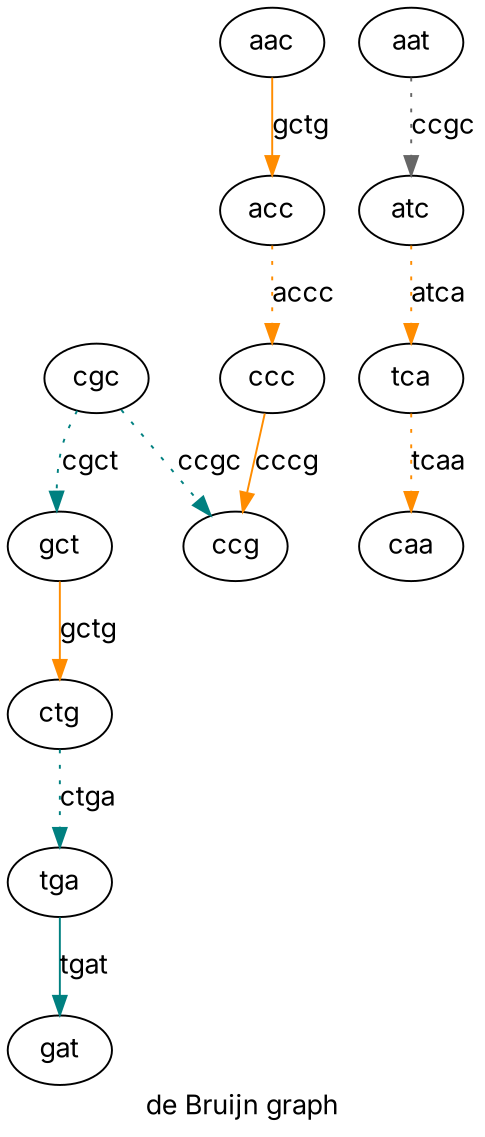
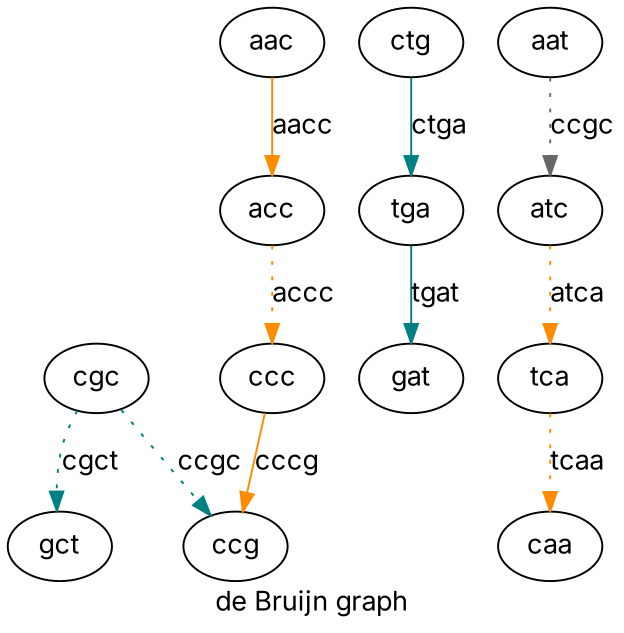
(301, 126) -> (303, 126)
(60, 621) -> none
(60, 789) -> (411, 117)
